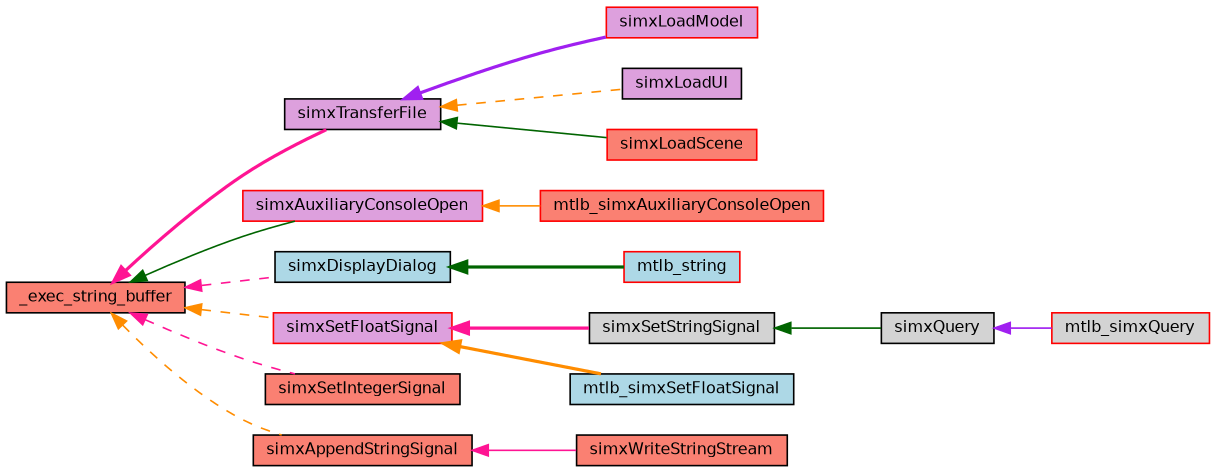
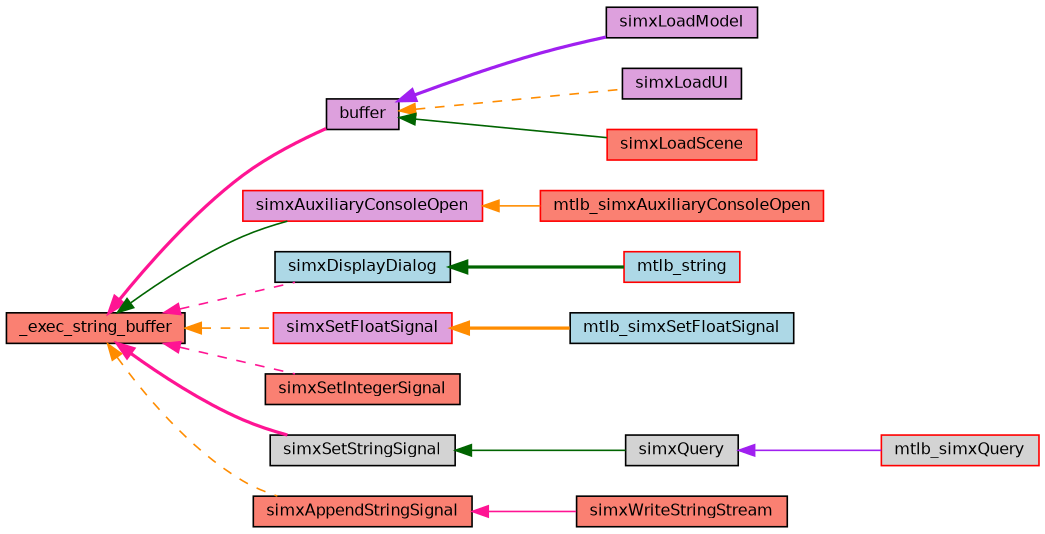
(682, 23) -> (682, 23)
(363, 114) -> (363, 114)
(529, 328) -> (206, 401)
